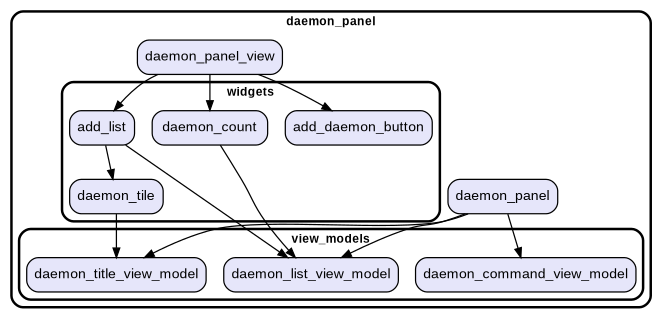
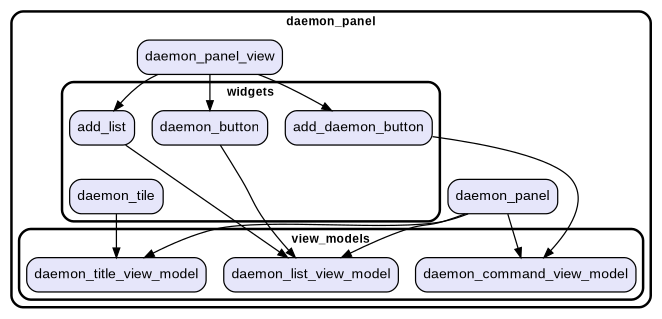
(210, 128) -> (210, 128)
(108, 158) -> none
none -> (543, 162)
